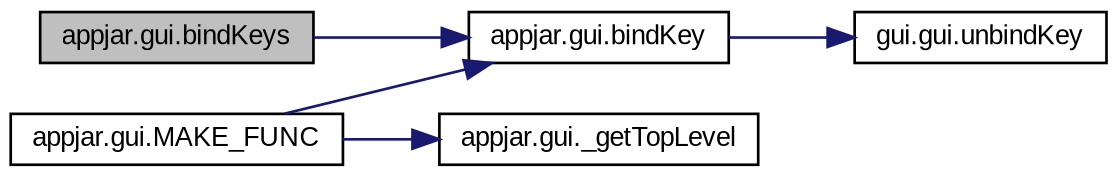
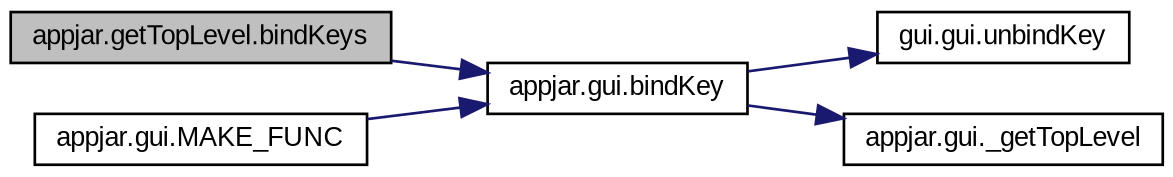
(177, 38) -> (201, 38)
(378, 139) -> (782, 110)
